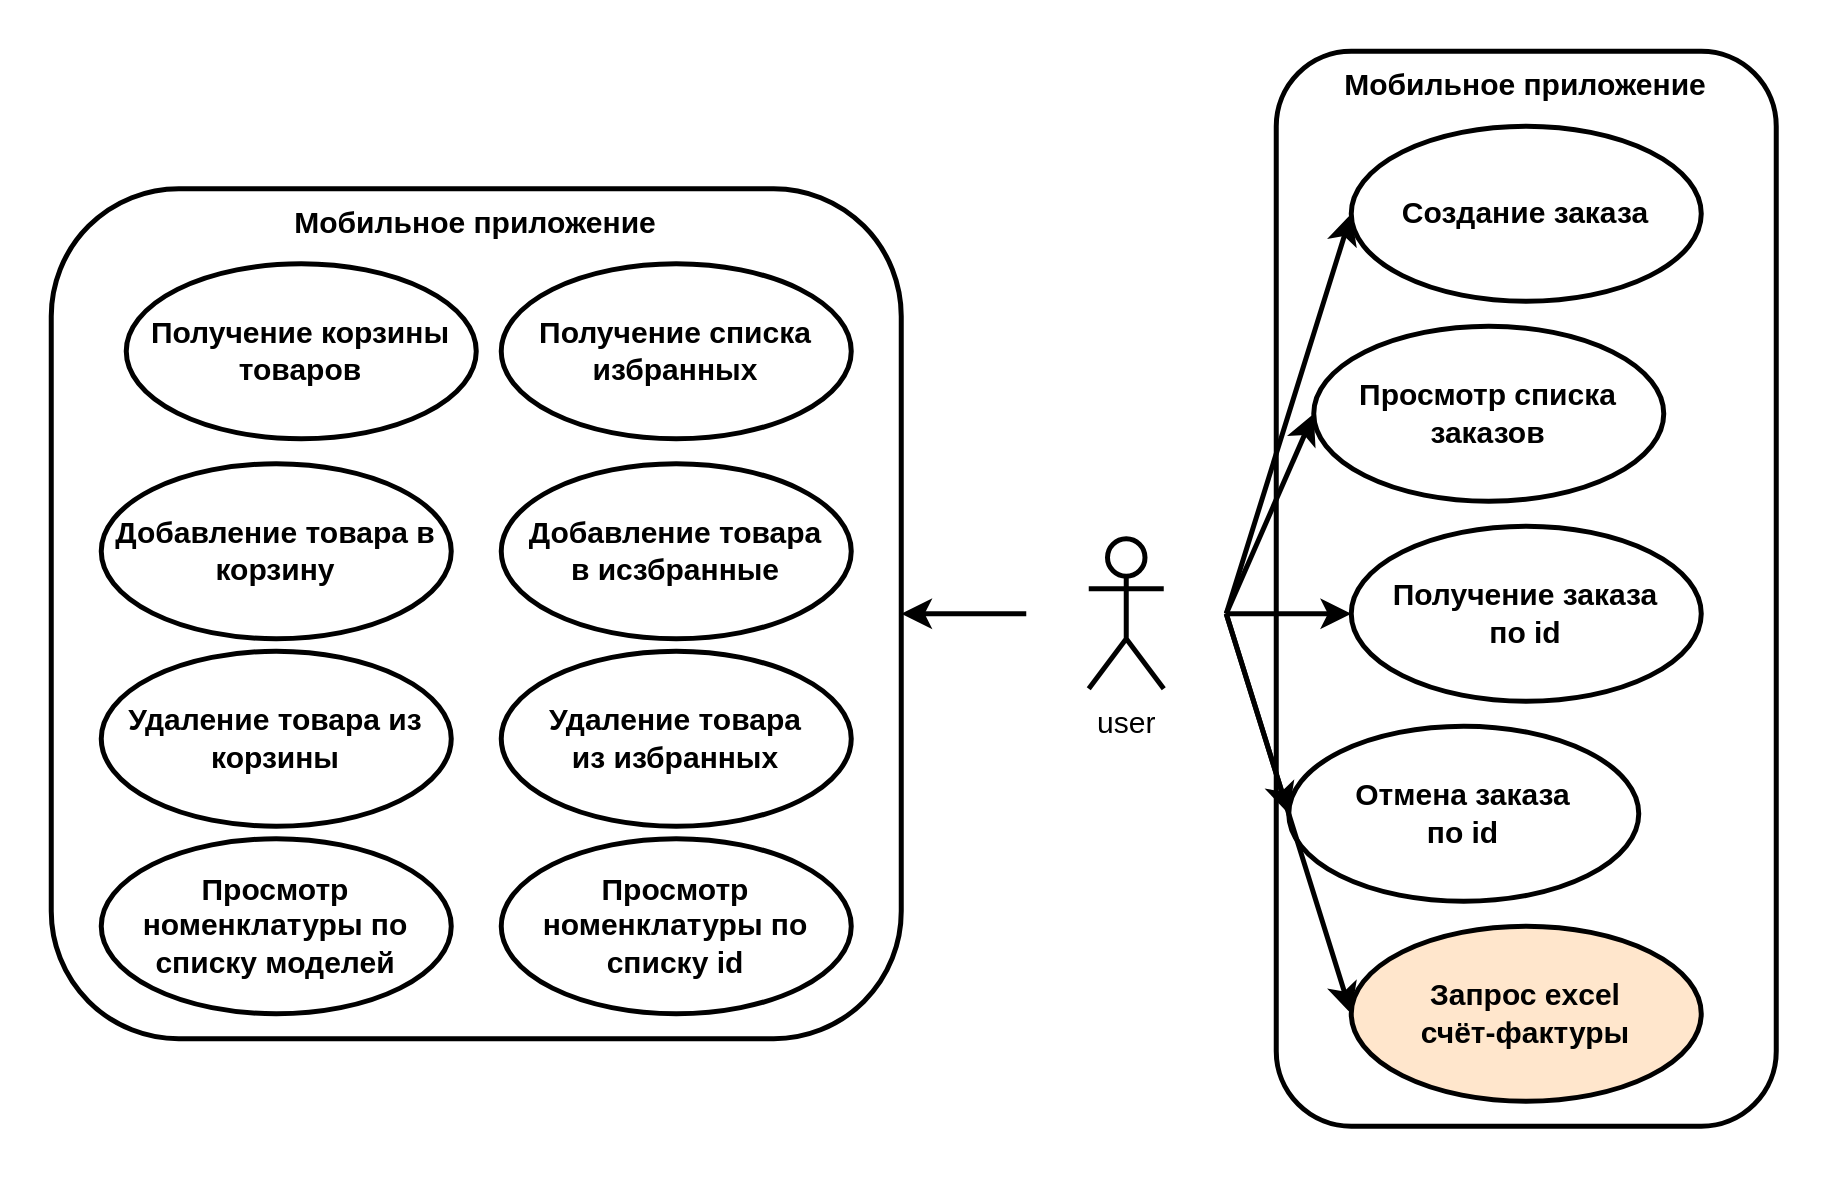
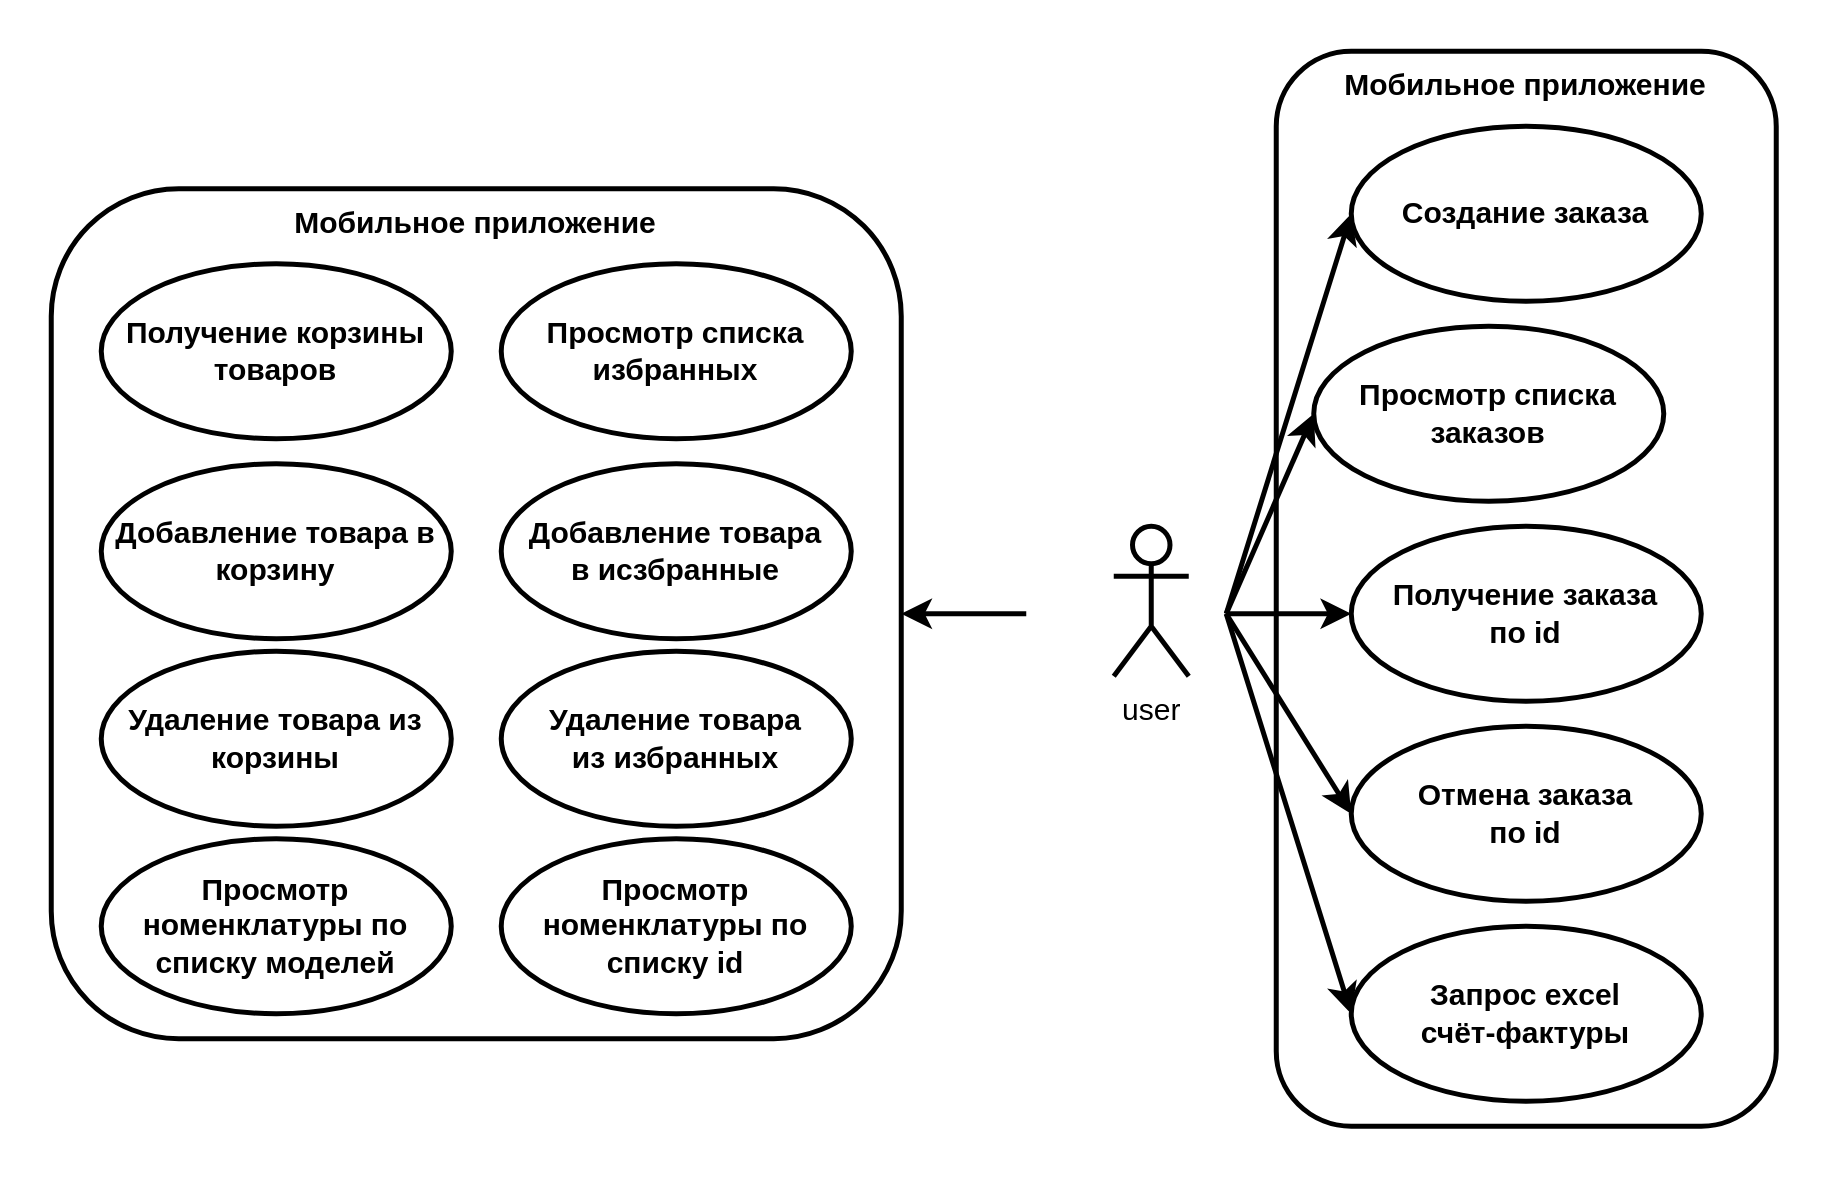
(301, 351) -> (276, 351)
(676, 351) -> (676, 351)
(1126, 614) -> (1151, 601)
(1464, 814) -> (1526, 814)
(1526, 1014) -> (1526, 1014)
